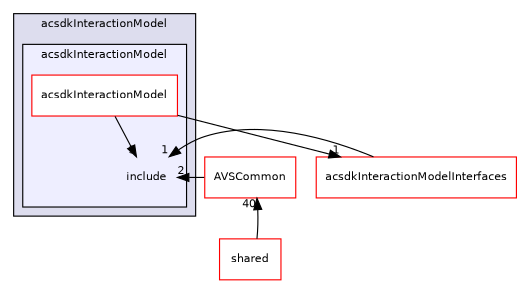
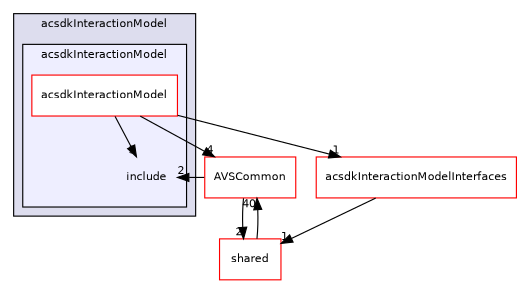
(276, 131) -> (334, 218)
none -> (172, 134)
none -> (243, 213)
